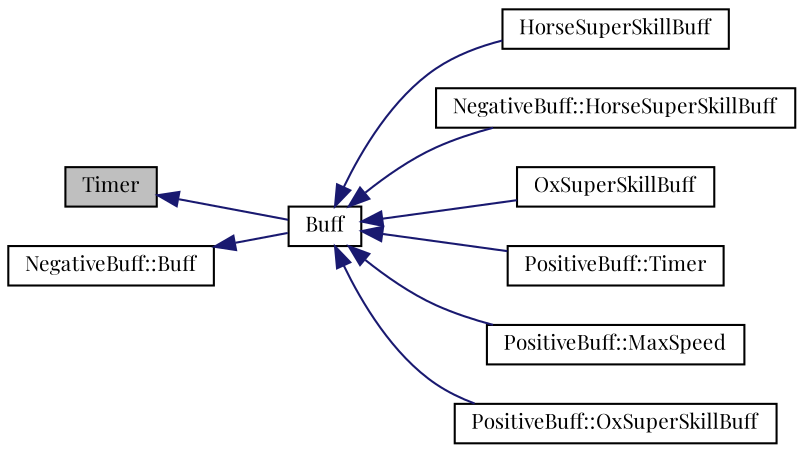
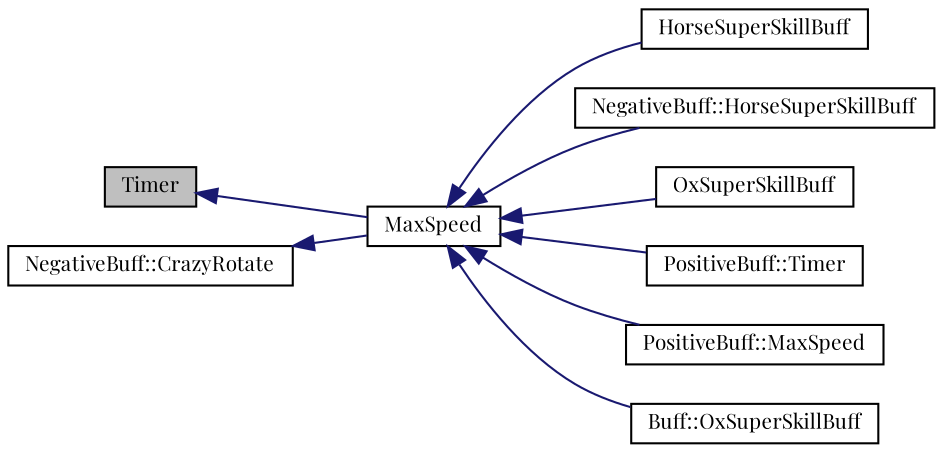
(325, 226) -> (434, 226)
(111, 266) -> (151, 266)
(616, 424) -> (755, 424)
